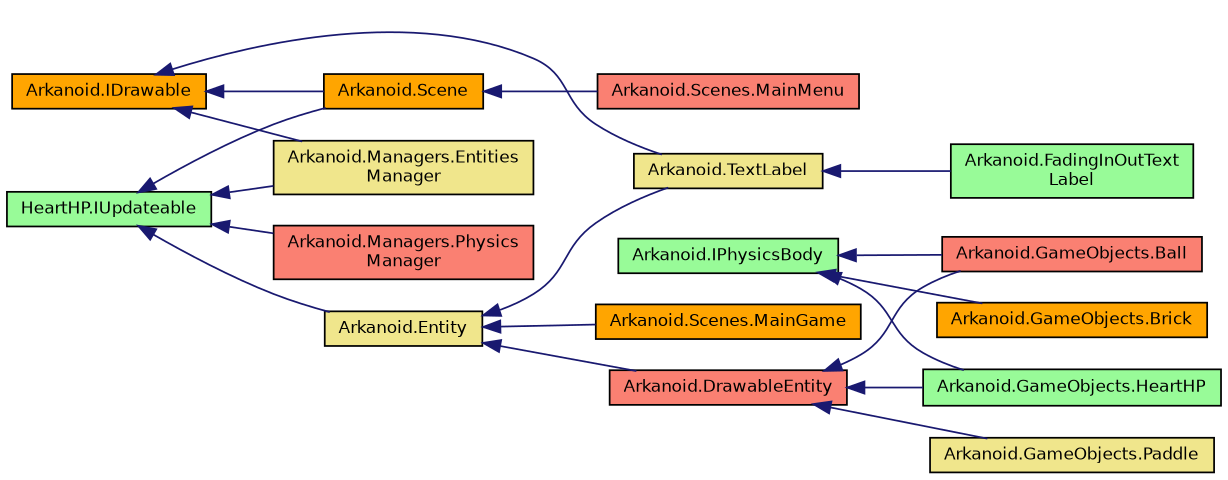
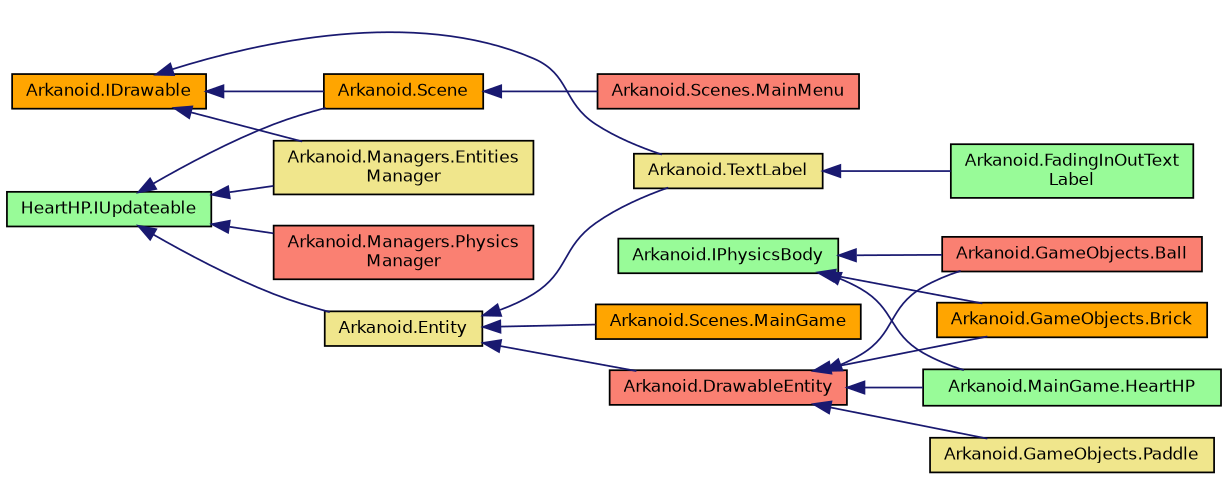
none -> (901, 354)
(1072, 388) -> (1072, 388)
